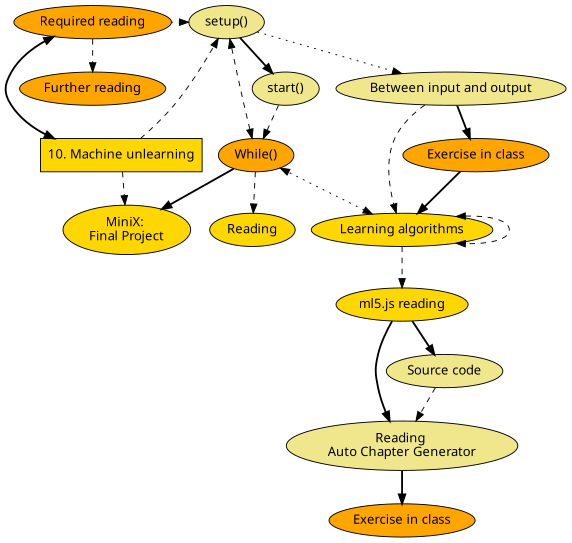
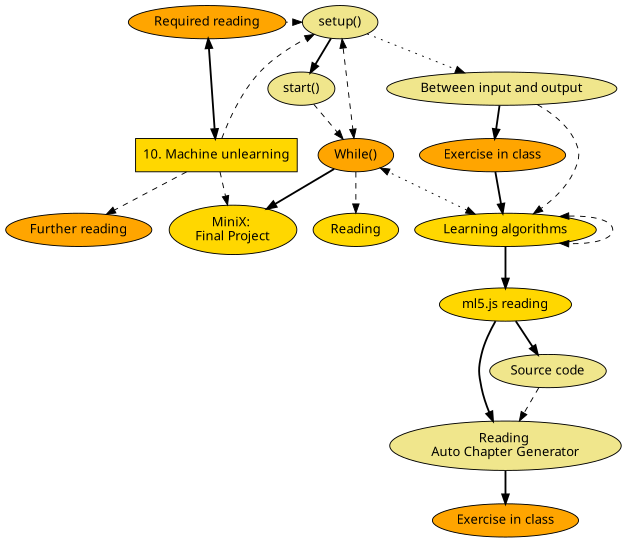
(93, 51) -> (151, 191)
(402, 262) -> (505, 262)
